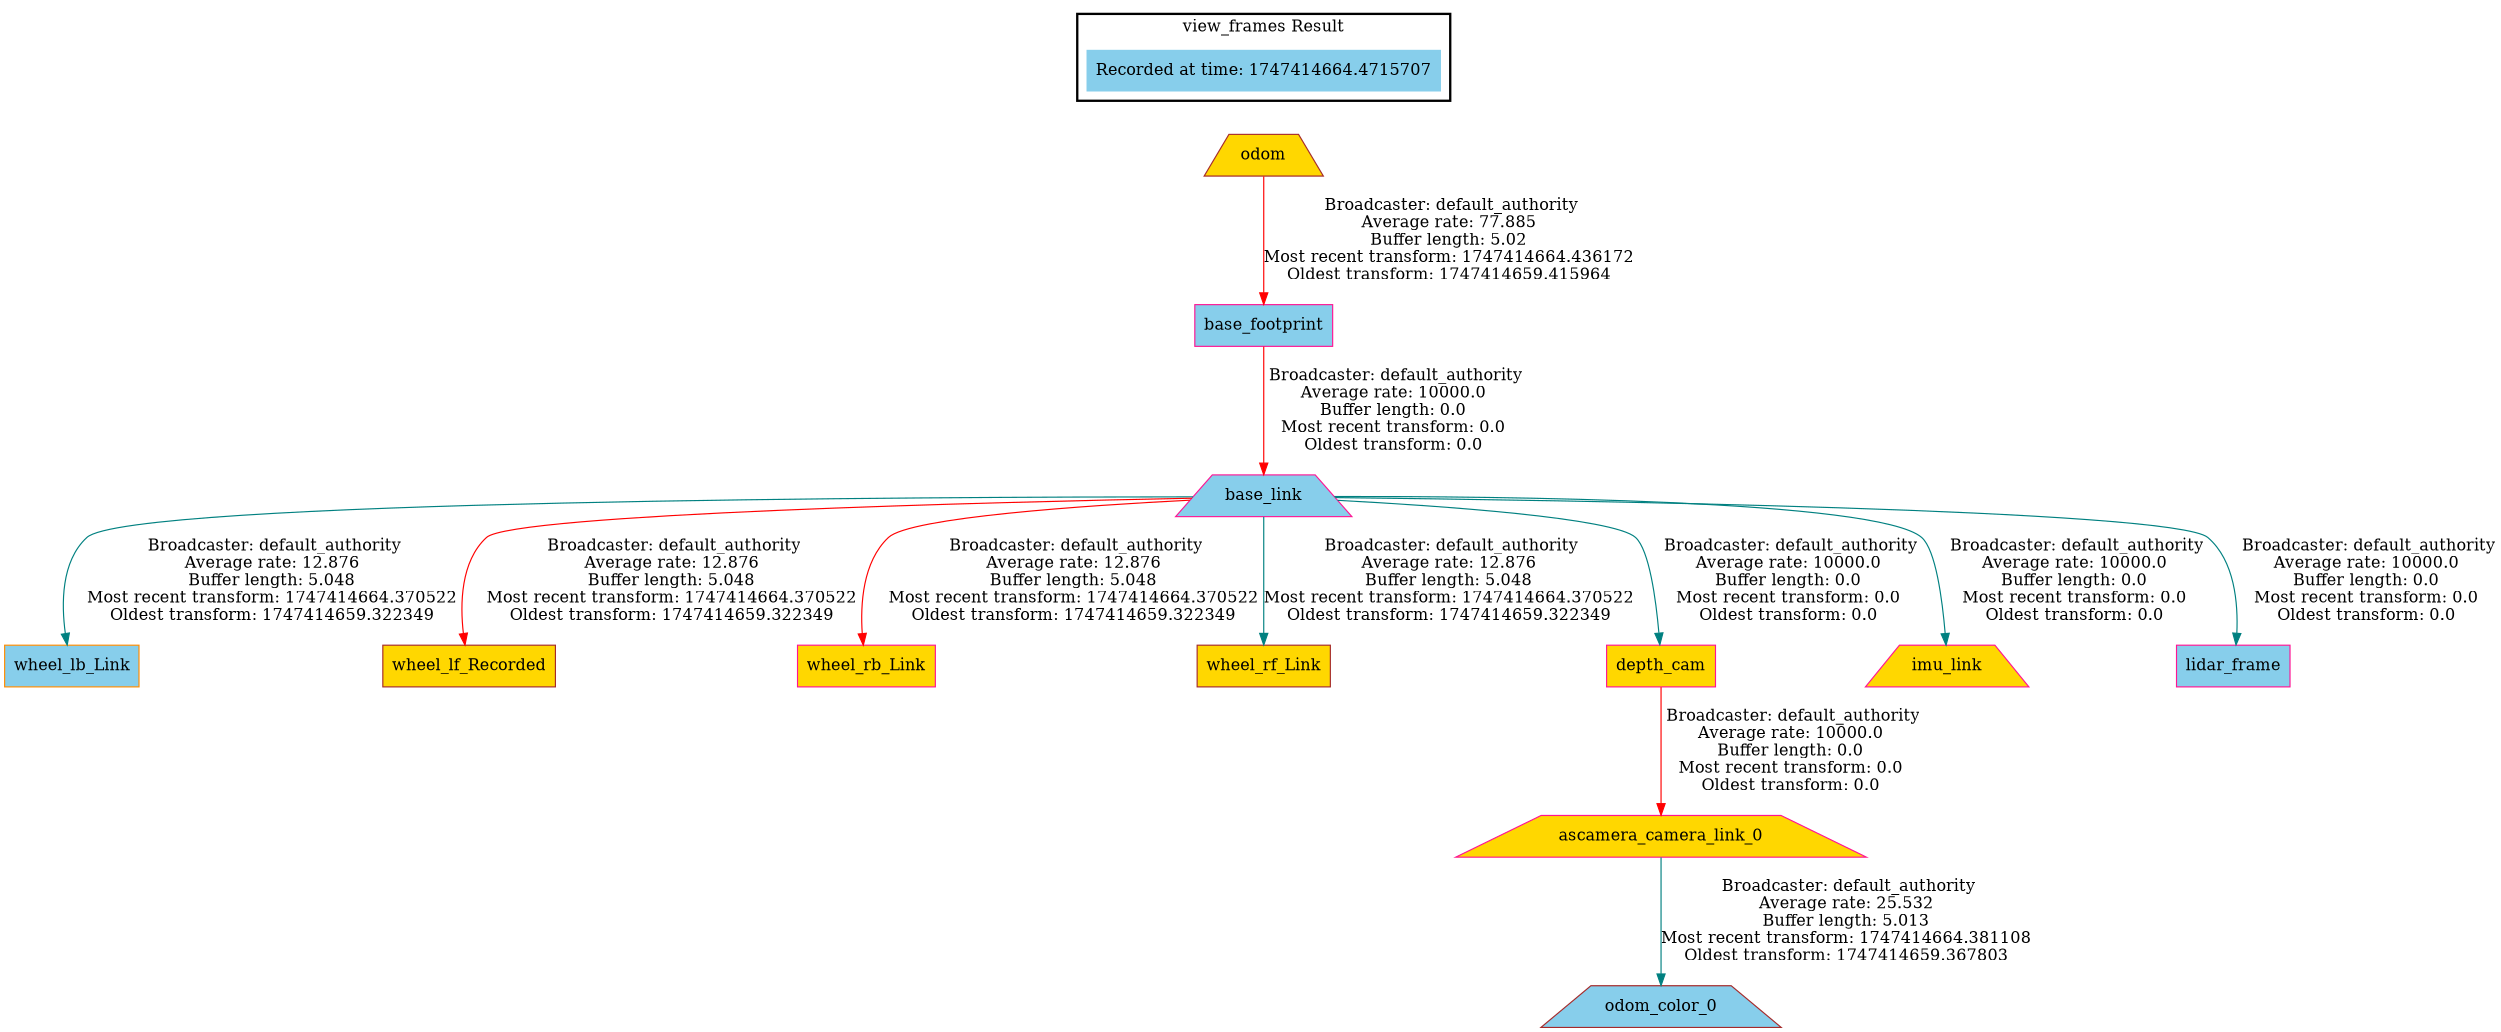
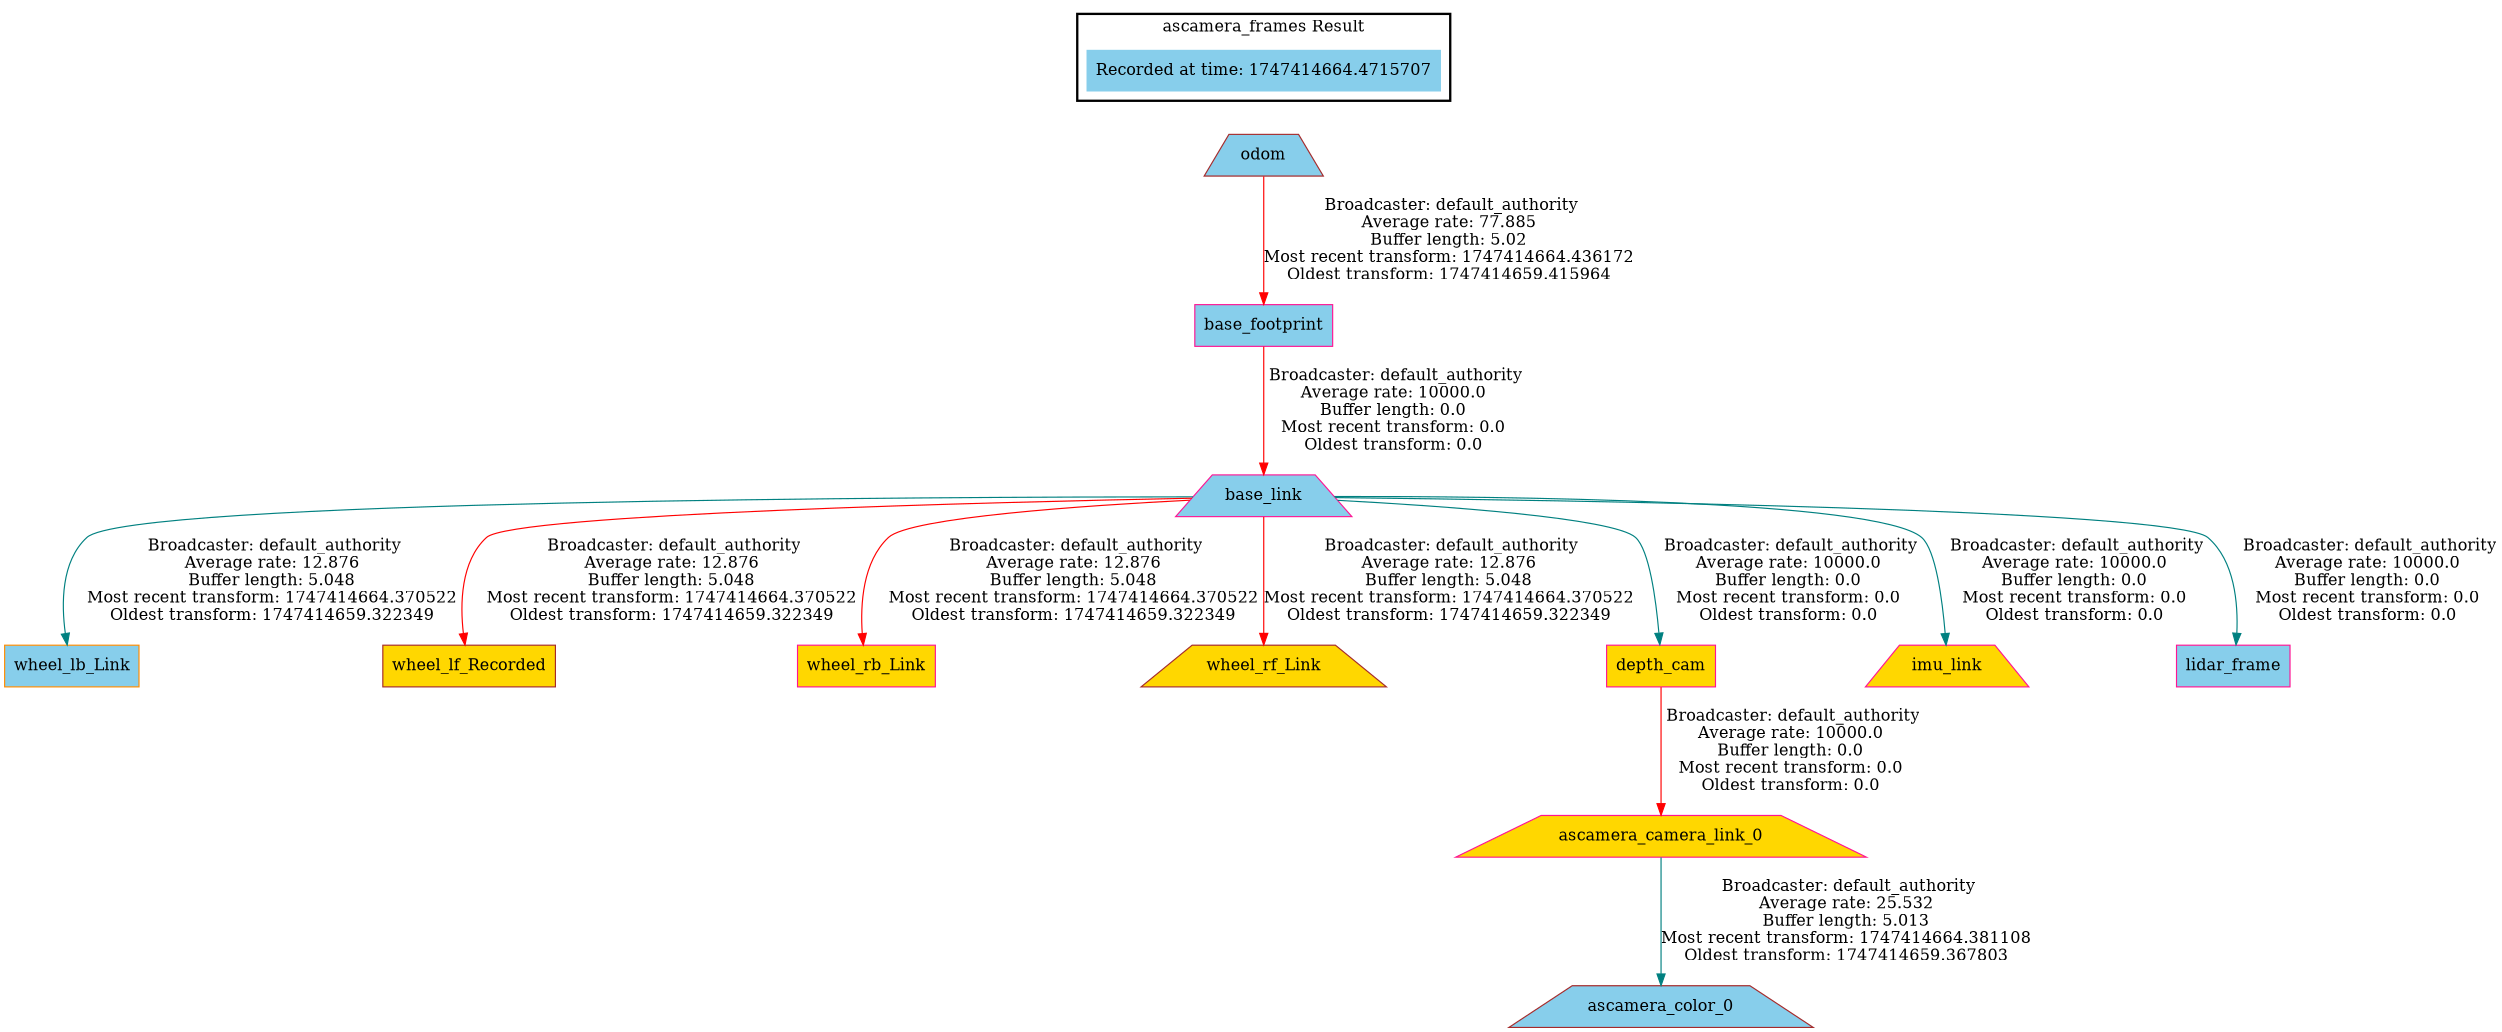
(1264, 27) -> (1264, 27)
(1264, 155) -> (1264, 155)
(1264, 575) -> (1264, 575)
(1264, 666) -> (1264, 666)
(1661, 1007) -> (1661, 1007)
